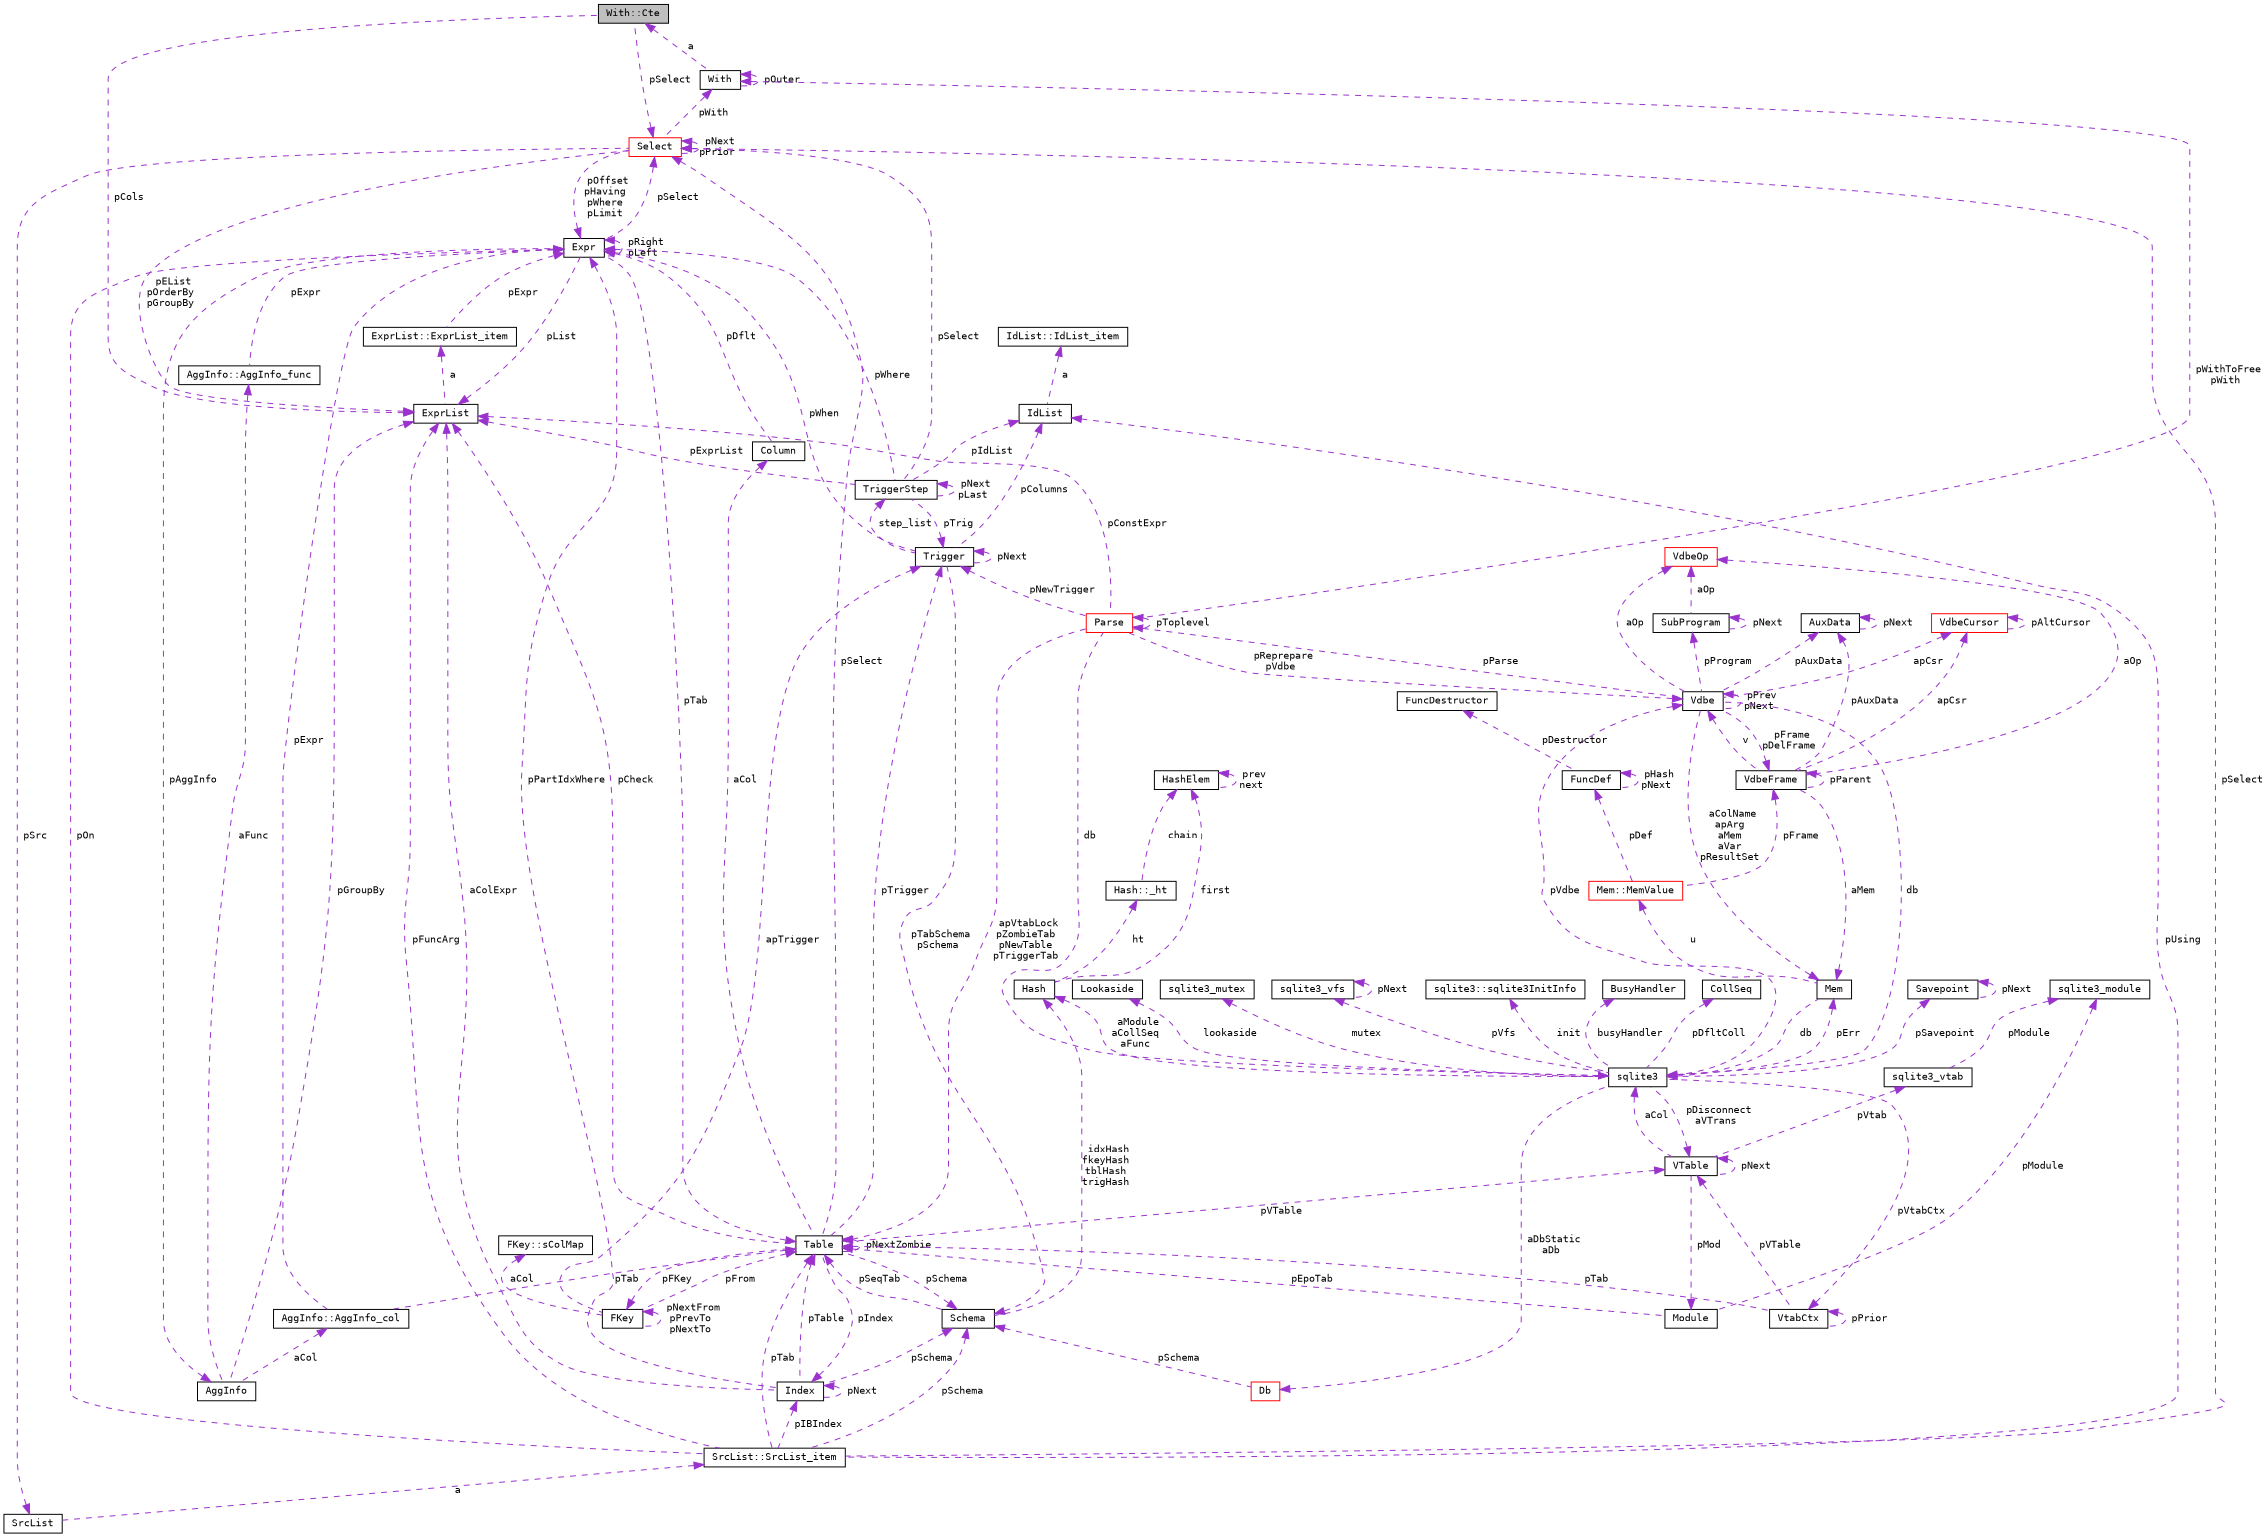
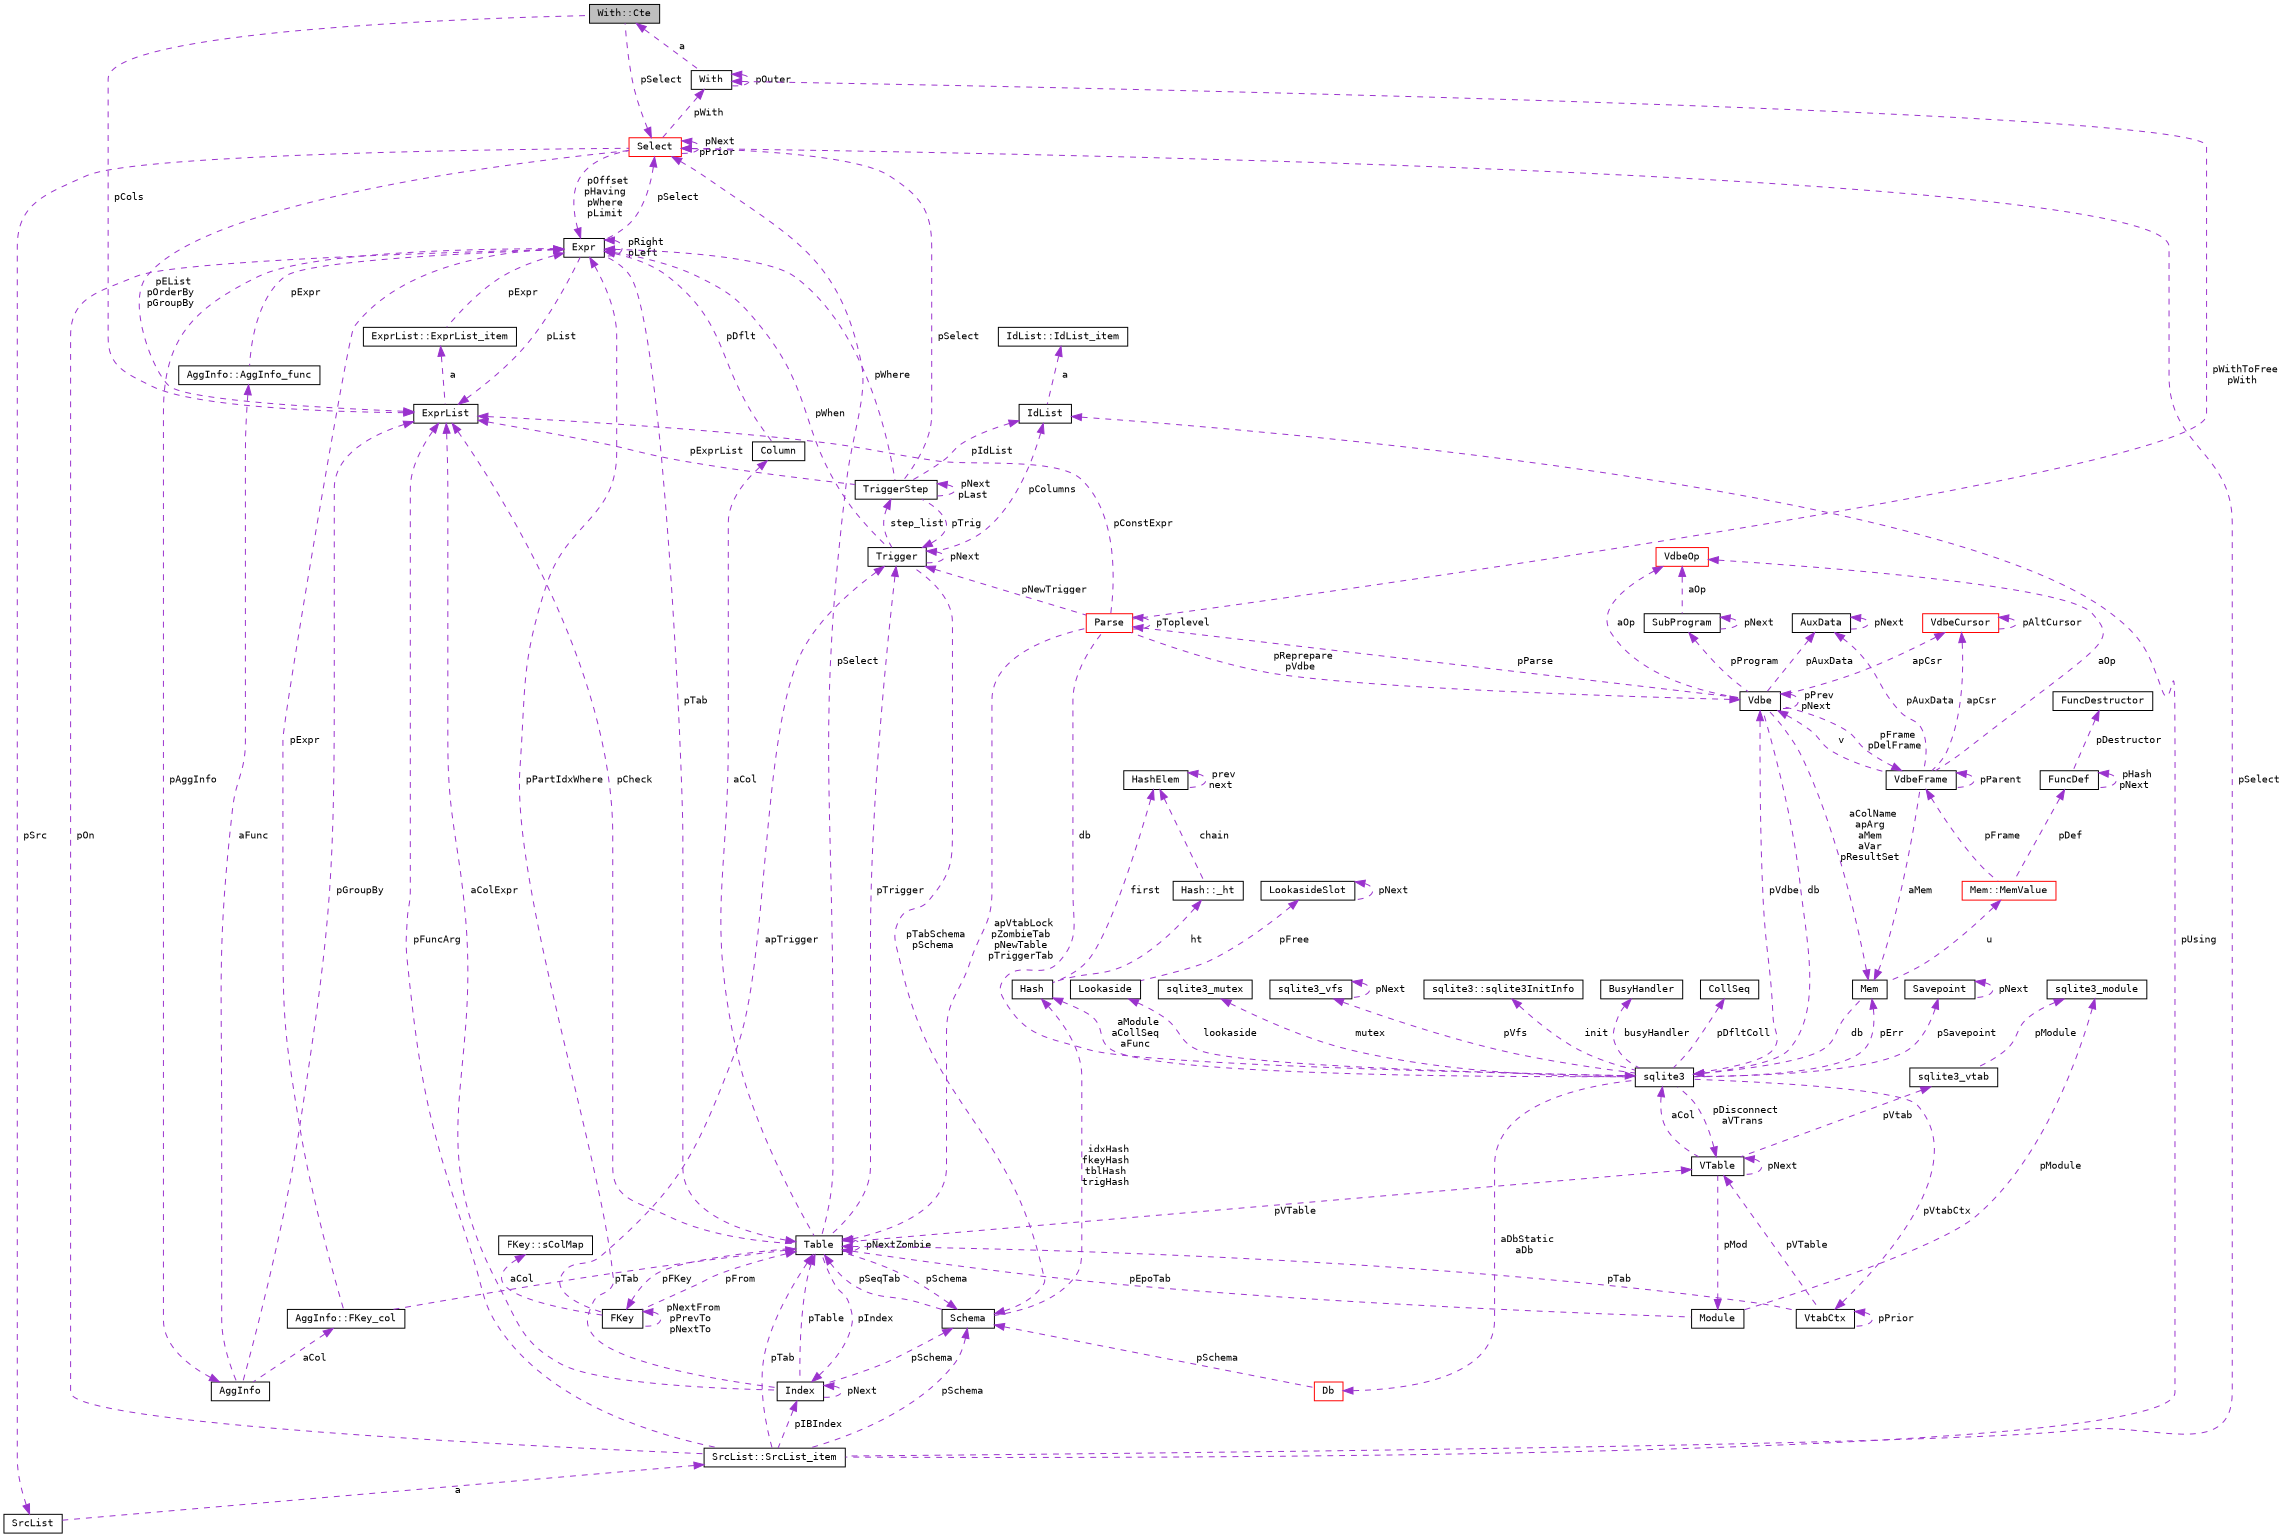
none -> (1308, 891)
(341, 1319) -> (346, 1319)
